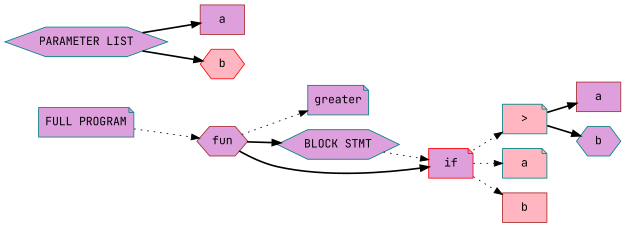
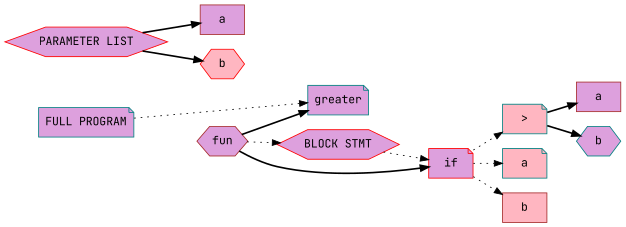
(86, 42) -> (86, 42)
(271, 124) -> (271, 124)
(163, 133) -> (217, 111)
(260, 142) -> (260, 142)
(338, 144) -> (338, 144)
